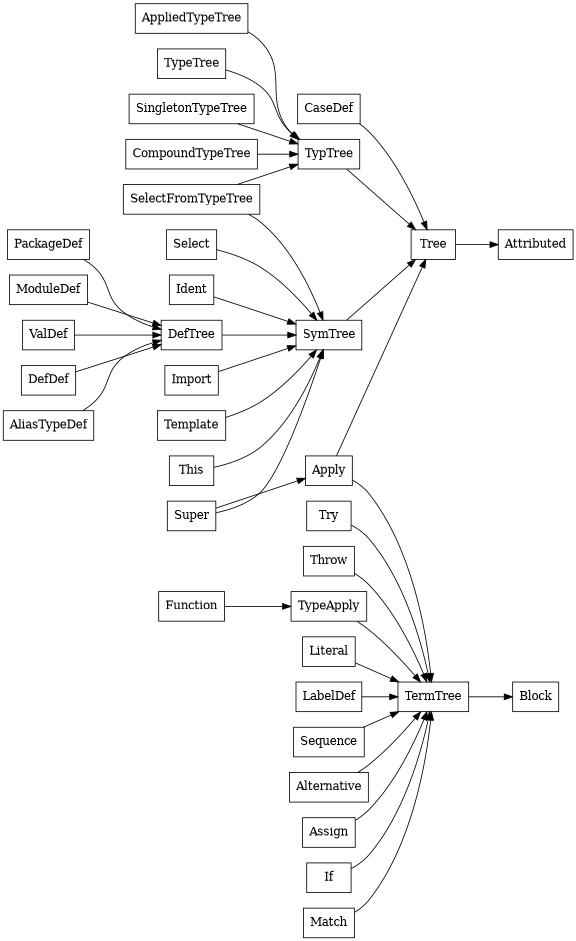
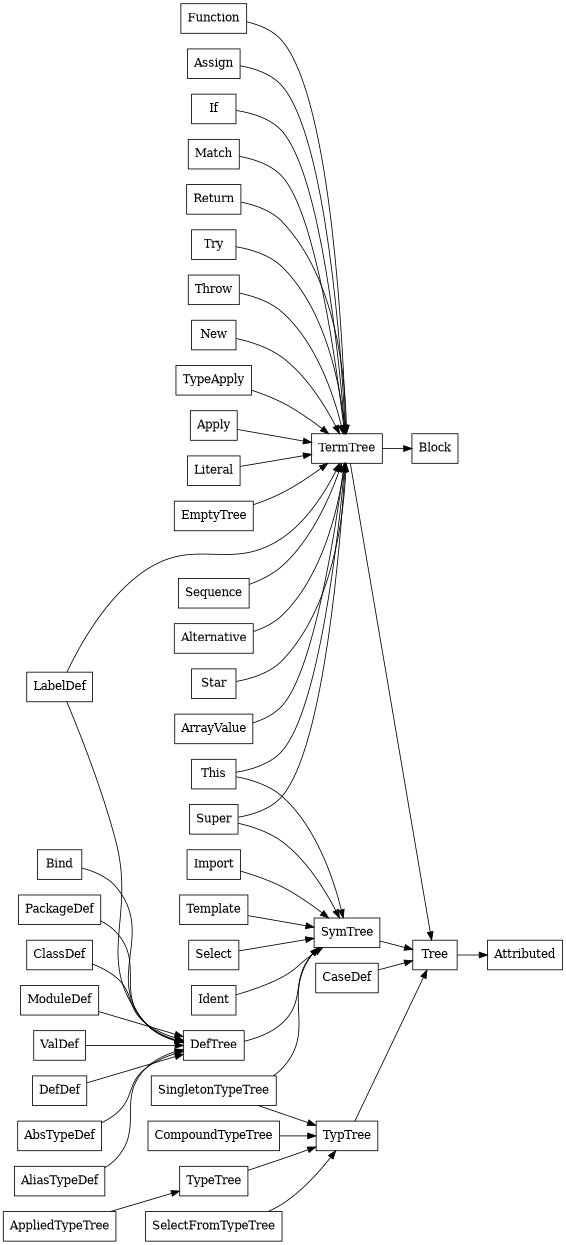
(276, 80) -> (141, 1202)
none -> (214, 199)
(292, 258) -> (299, 1018)
none -> (214, 335)
(379, 362) -> (390, 698)
(269, 490) -> (324, 662)
none -> (214, 516)
(254, 606) -> (329, 209)
none -> (321, 640)
none -> (214, 684)
none -> (214, 729)
none -> (60, 865)
none -> (121, 879)
none -> (60, 955)
none -> (60, 1136)
